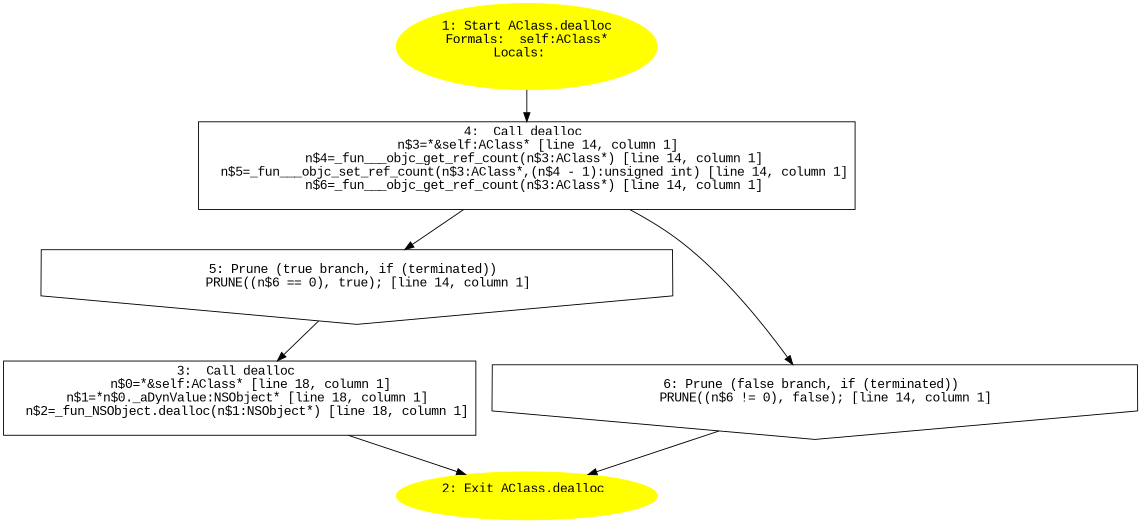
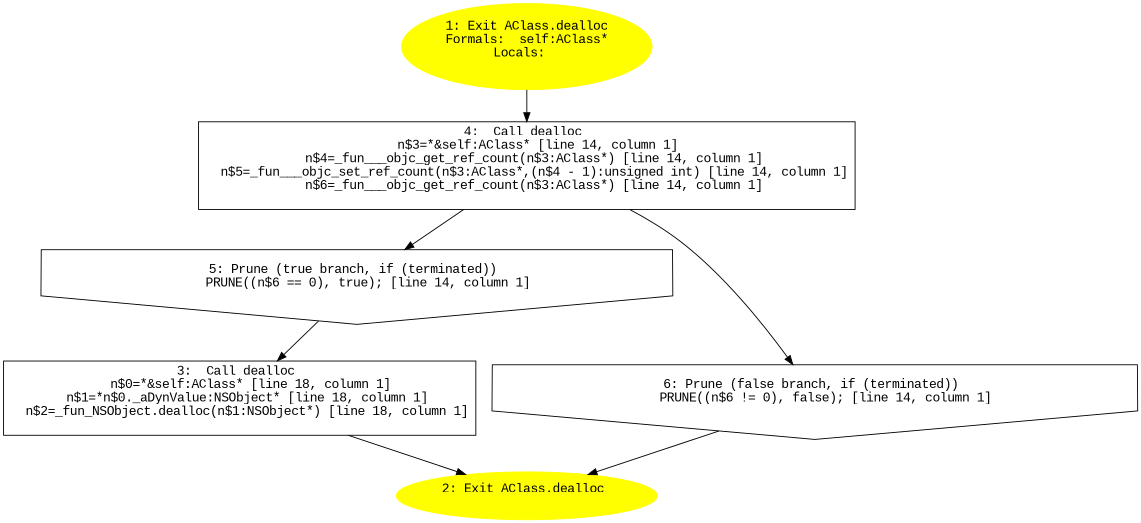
(527, 47) -> (527, 47)
